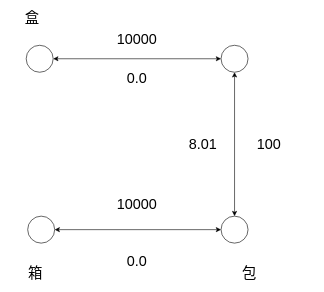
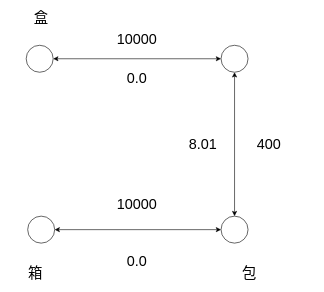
(32, 18) -> (41, 18)
(269, 144) -> (269, 144)
